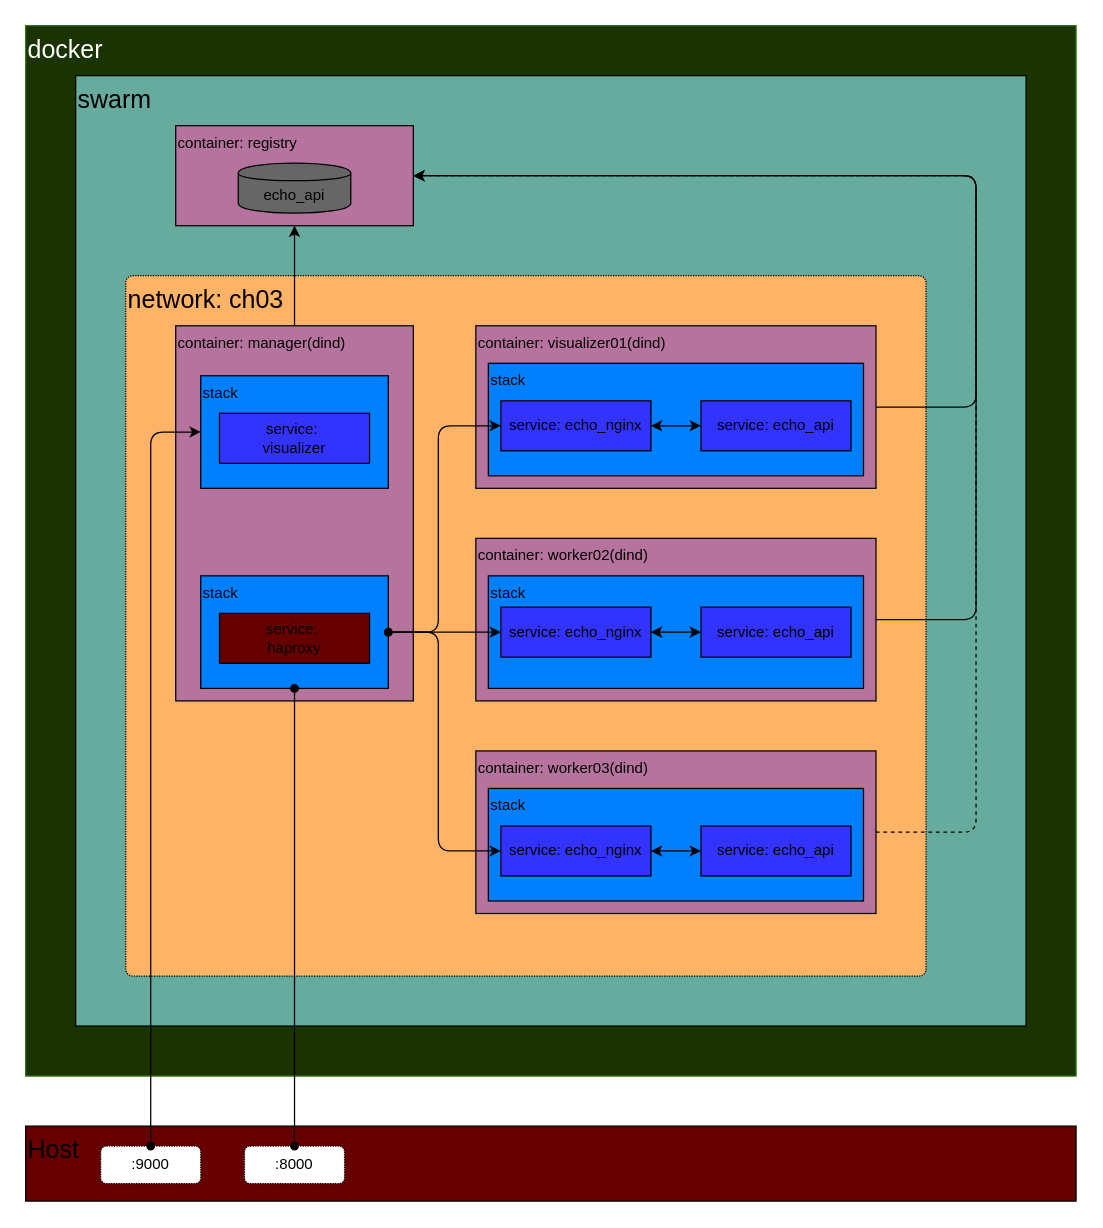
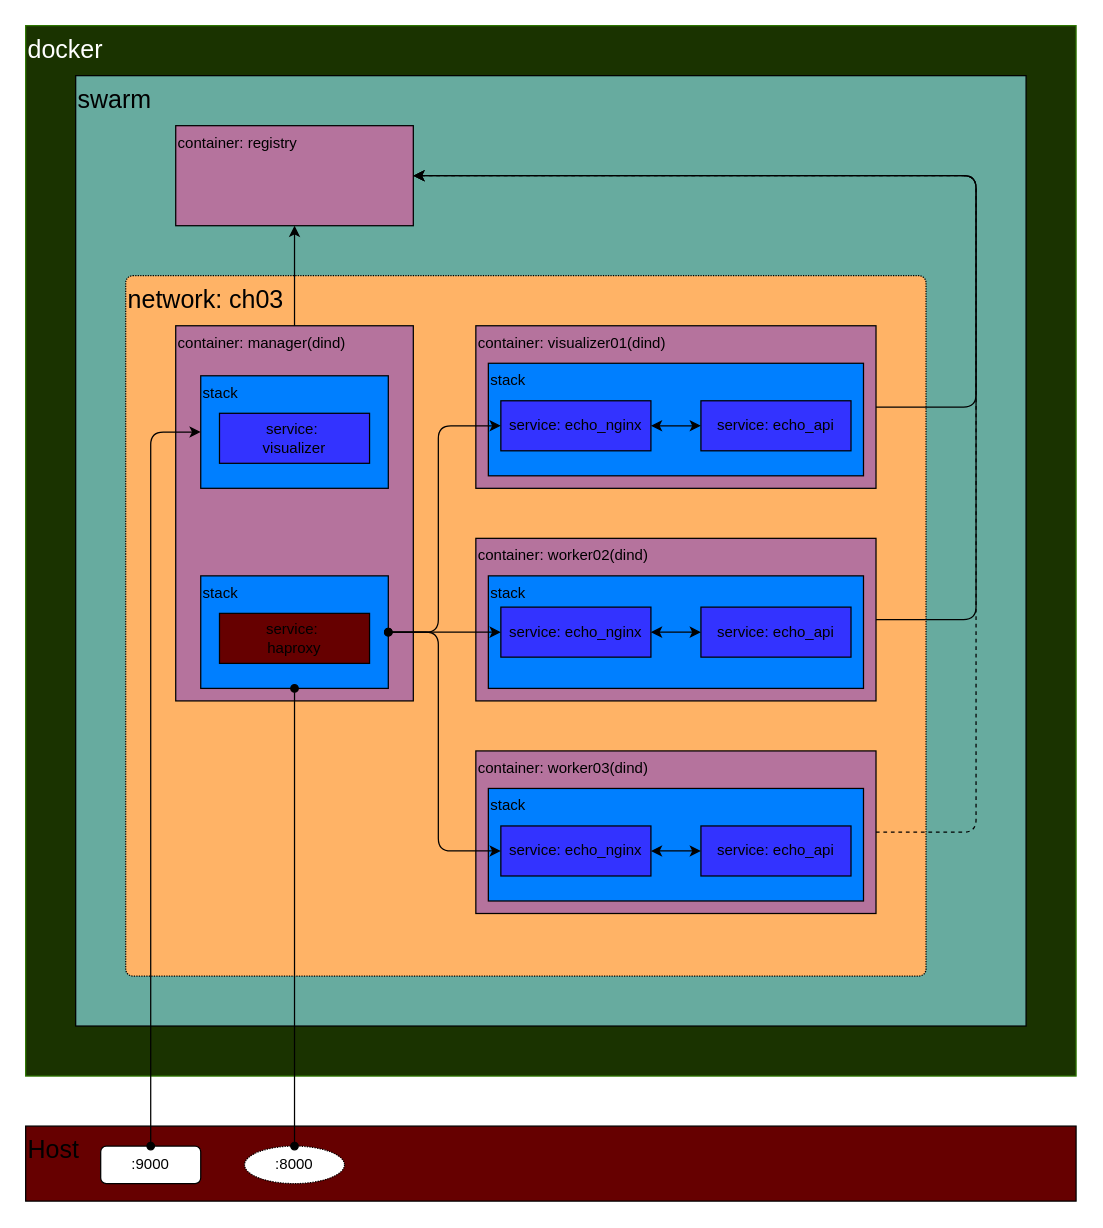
(294, 188) -> none
(151, 1164) -> (151, 1164)
(294, 1164) -> (294, 1164)
